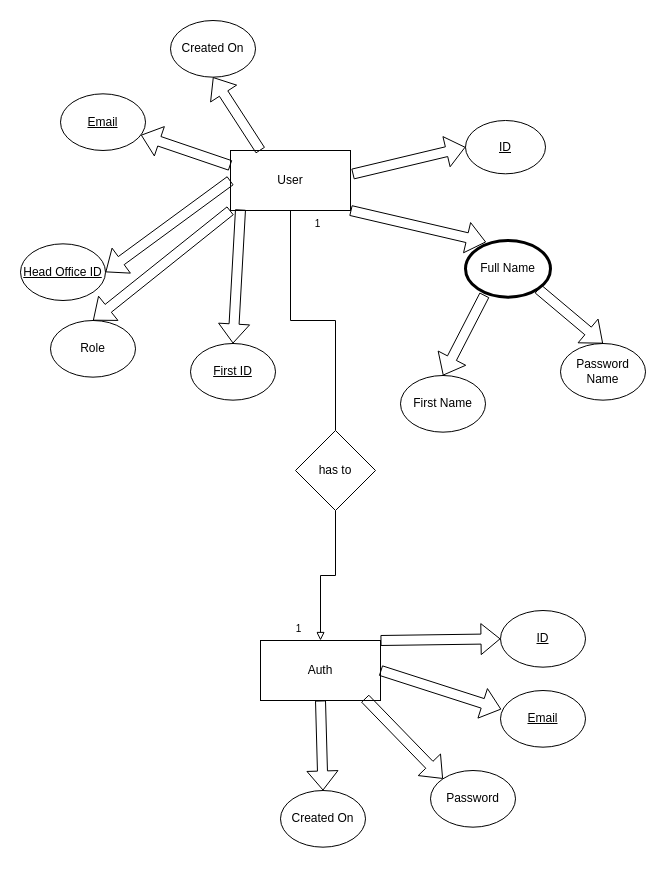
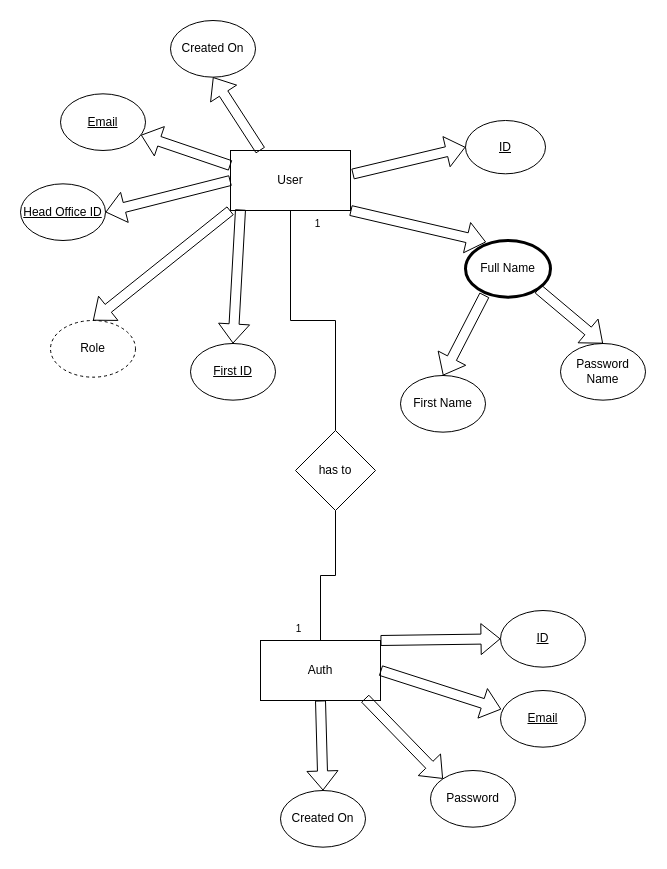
(63, 272) -> (63, 212)
(93, 349) -> (93, 349)
(321, 631) -> (321, 634)
